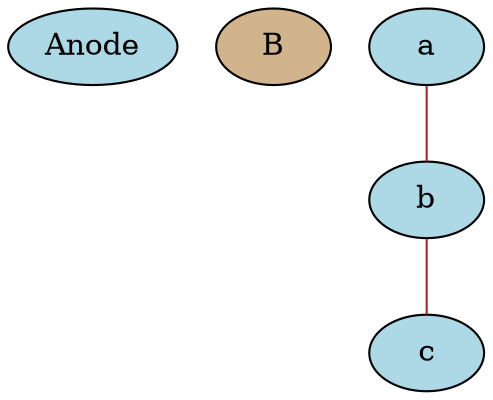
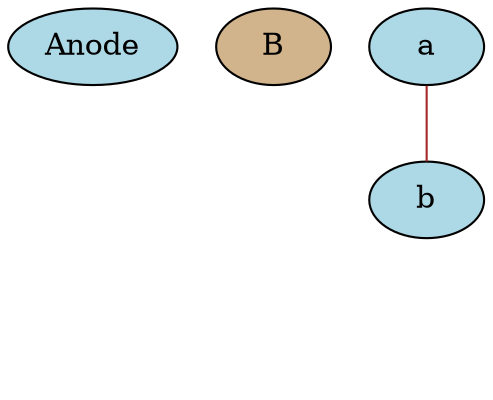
(427, 353) -> none
